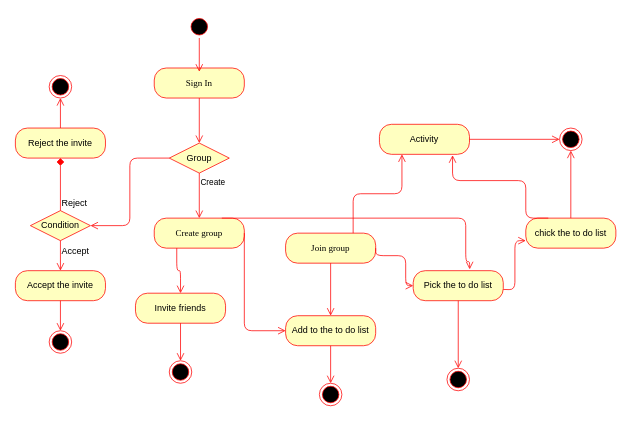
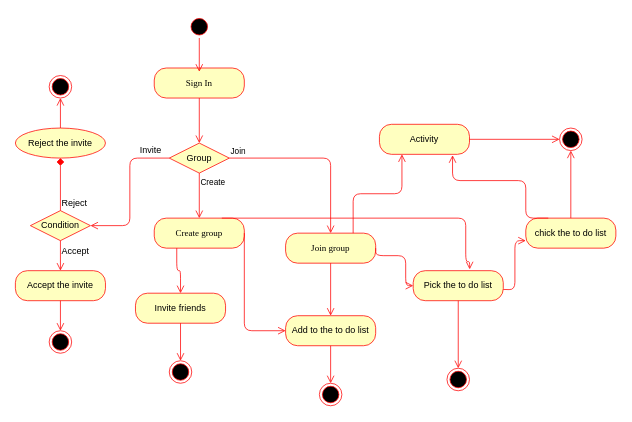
(60, 143) -> (60, 143)
none -> (150, 150)
none -> (314, 158)
